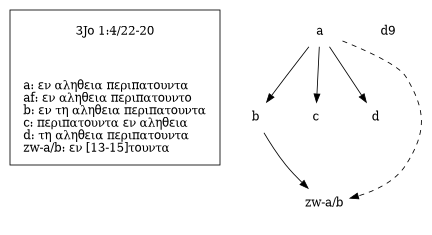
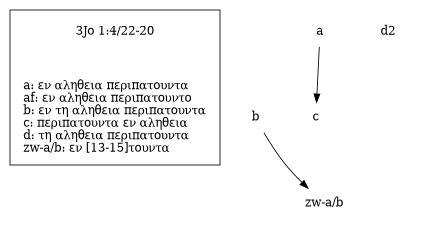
(388, 32) -> (388, 32)
(290, 71) -> none
(416, 97) -> none
(376, 118) -> none
